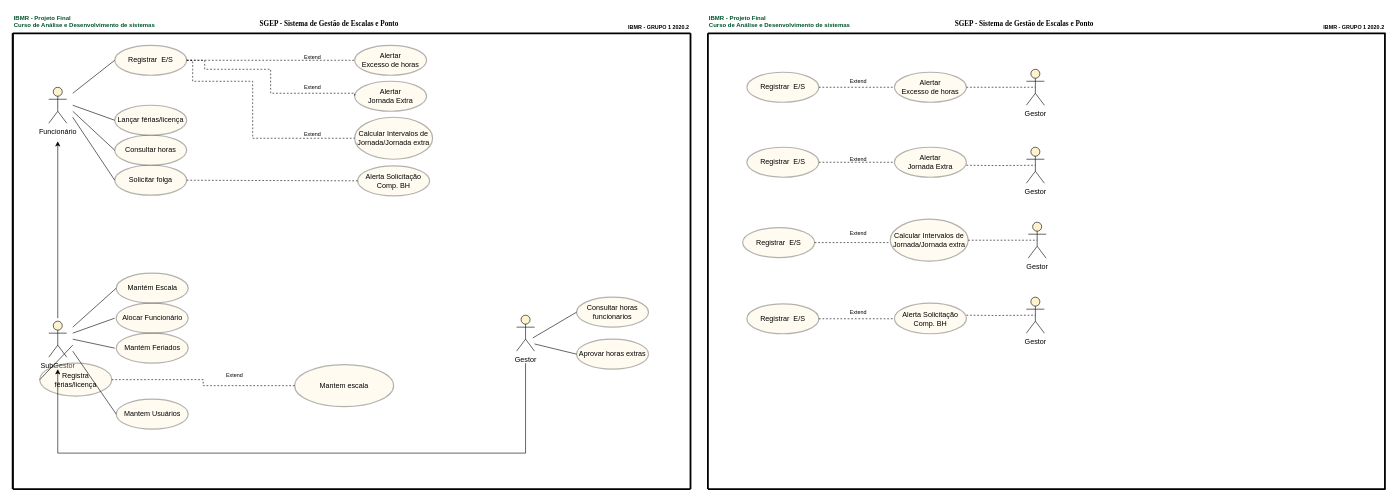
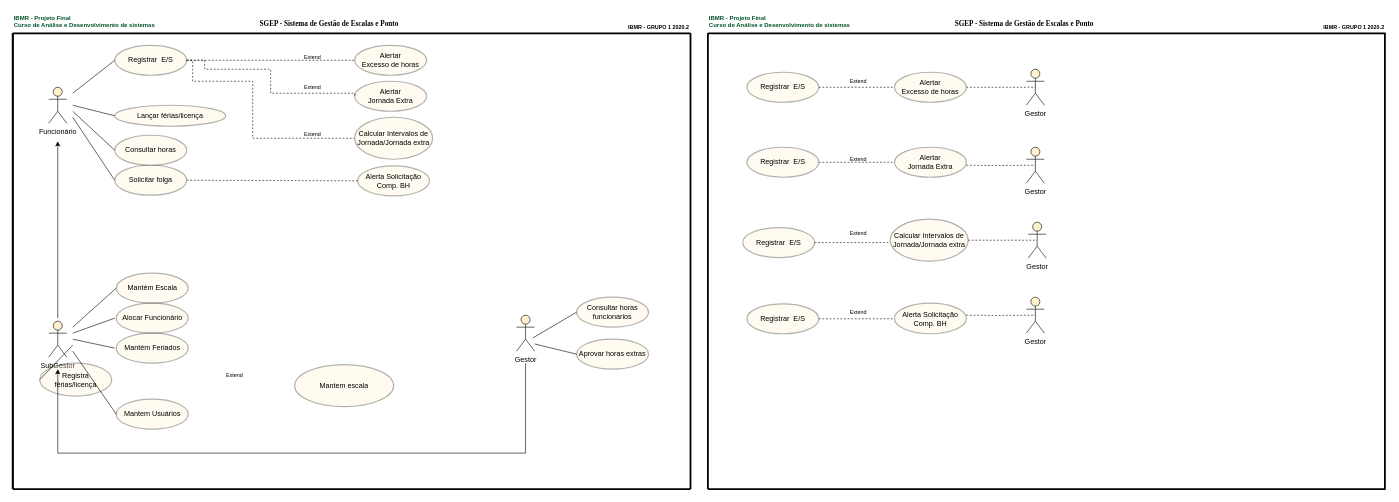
(150, 120) -> (170, 116)
(203, 383) -> none
